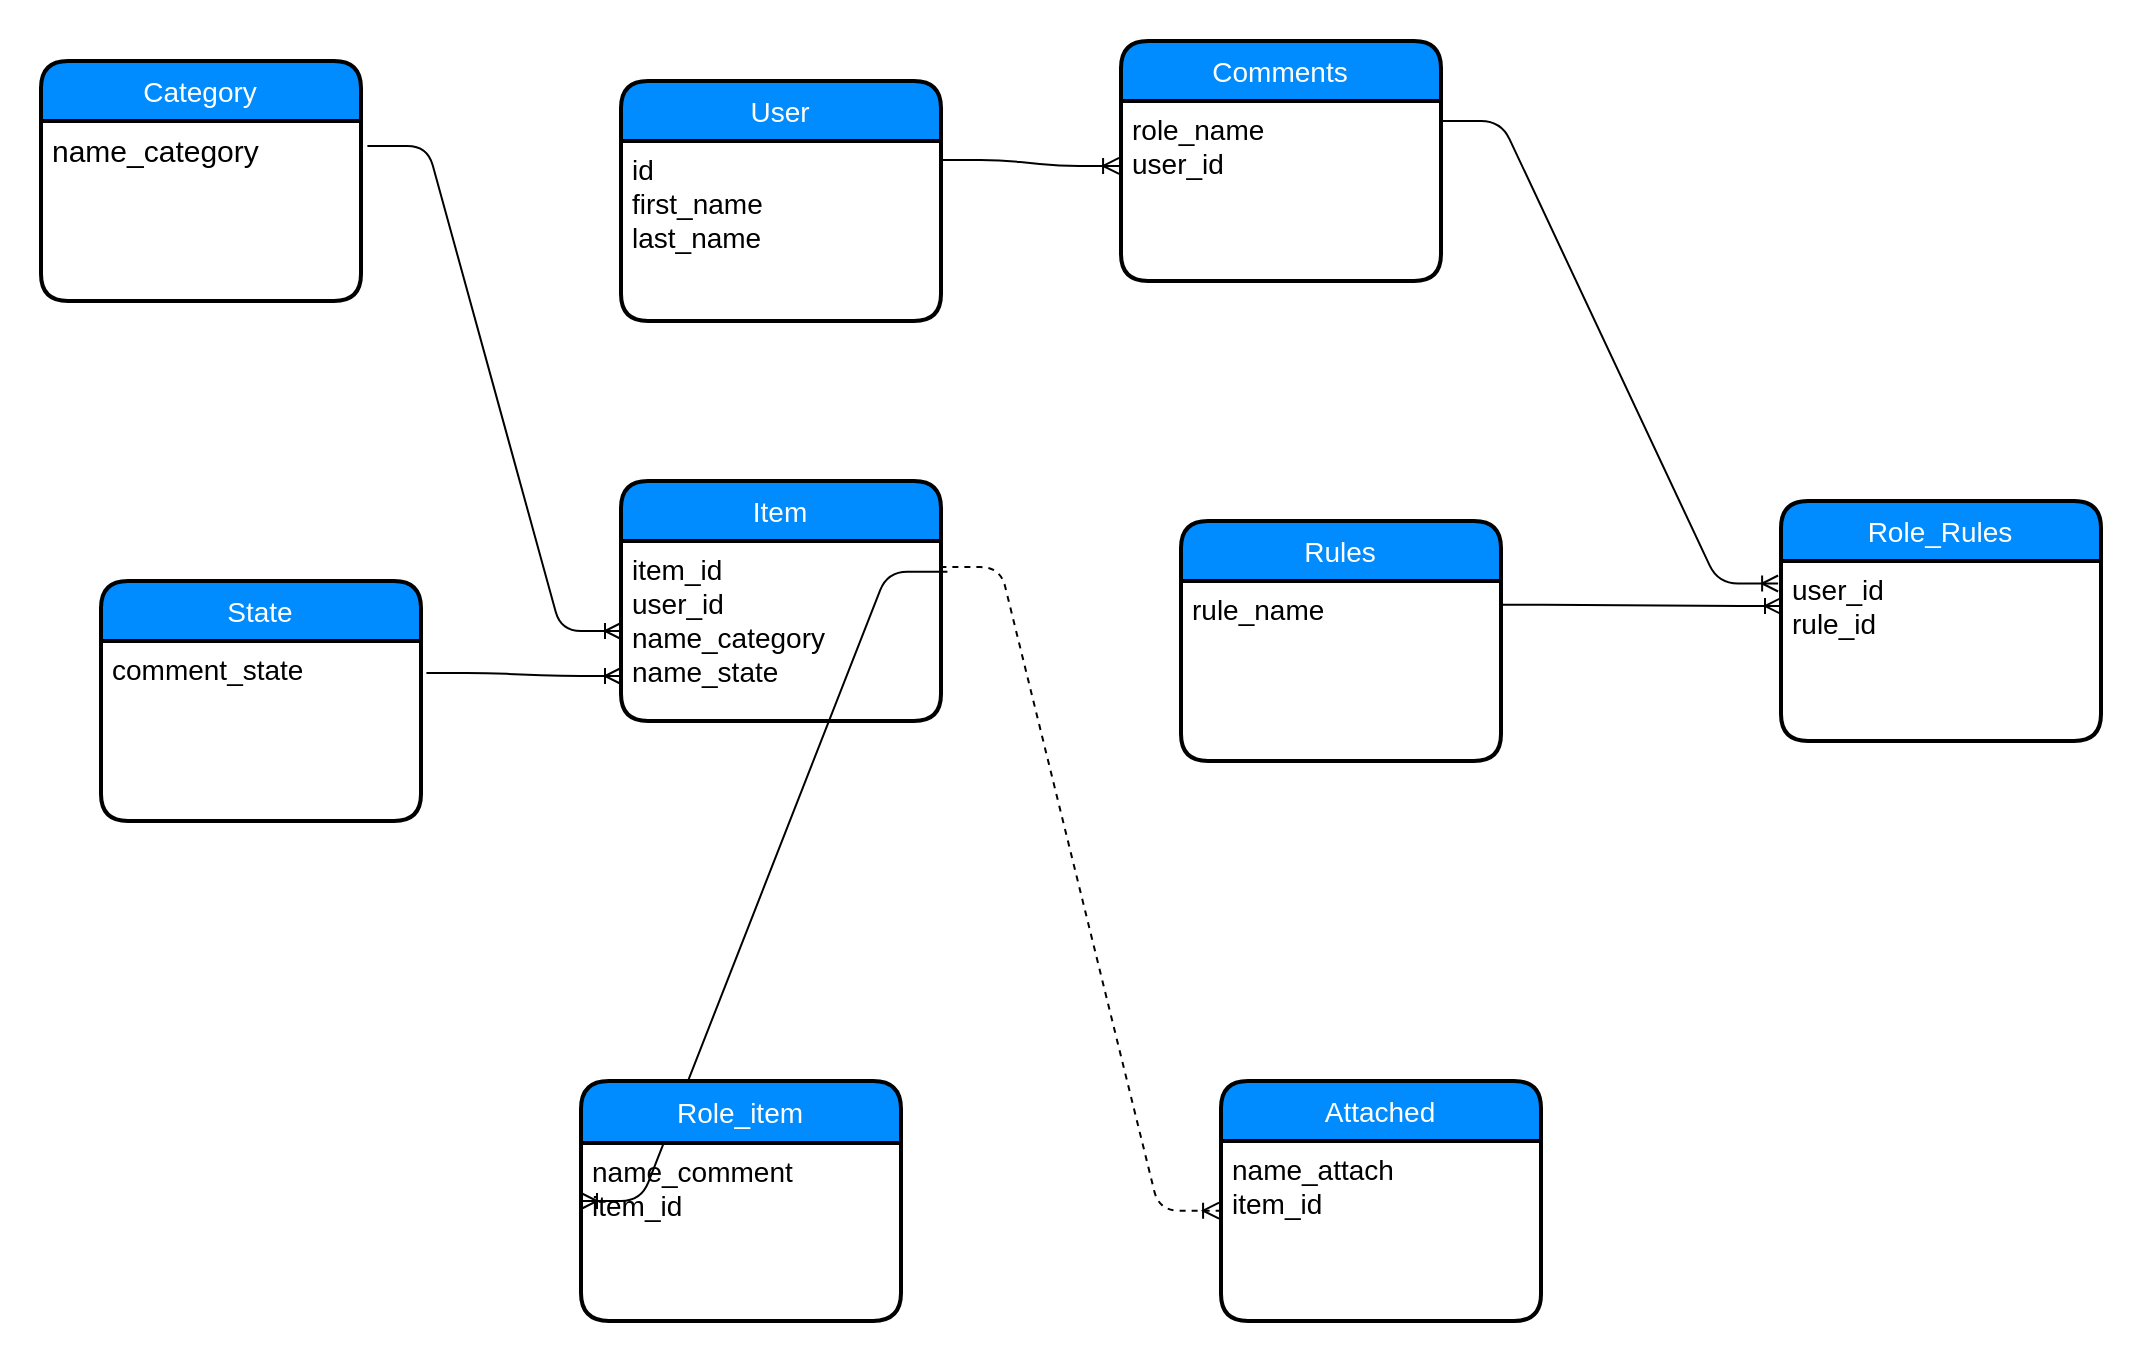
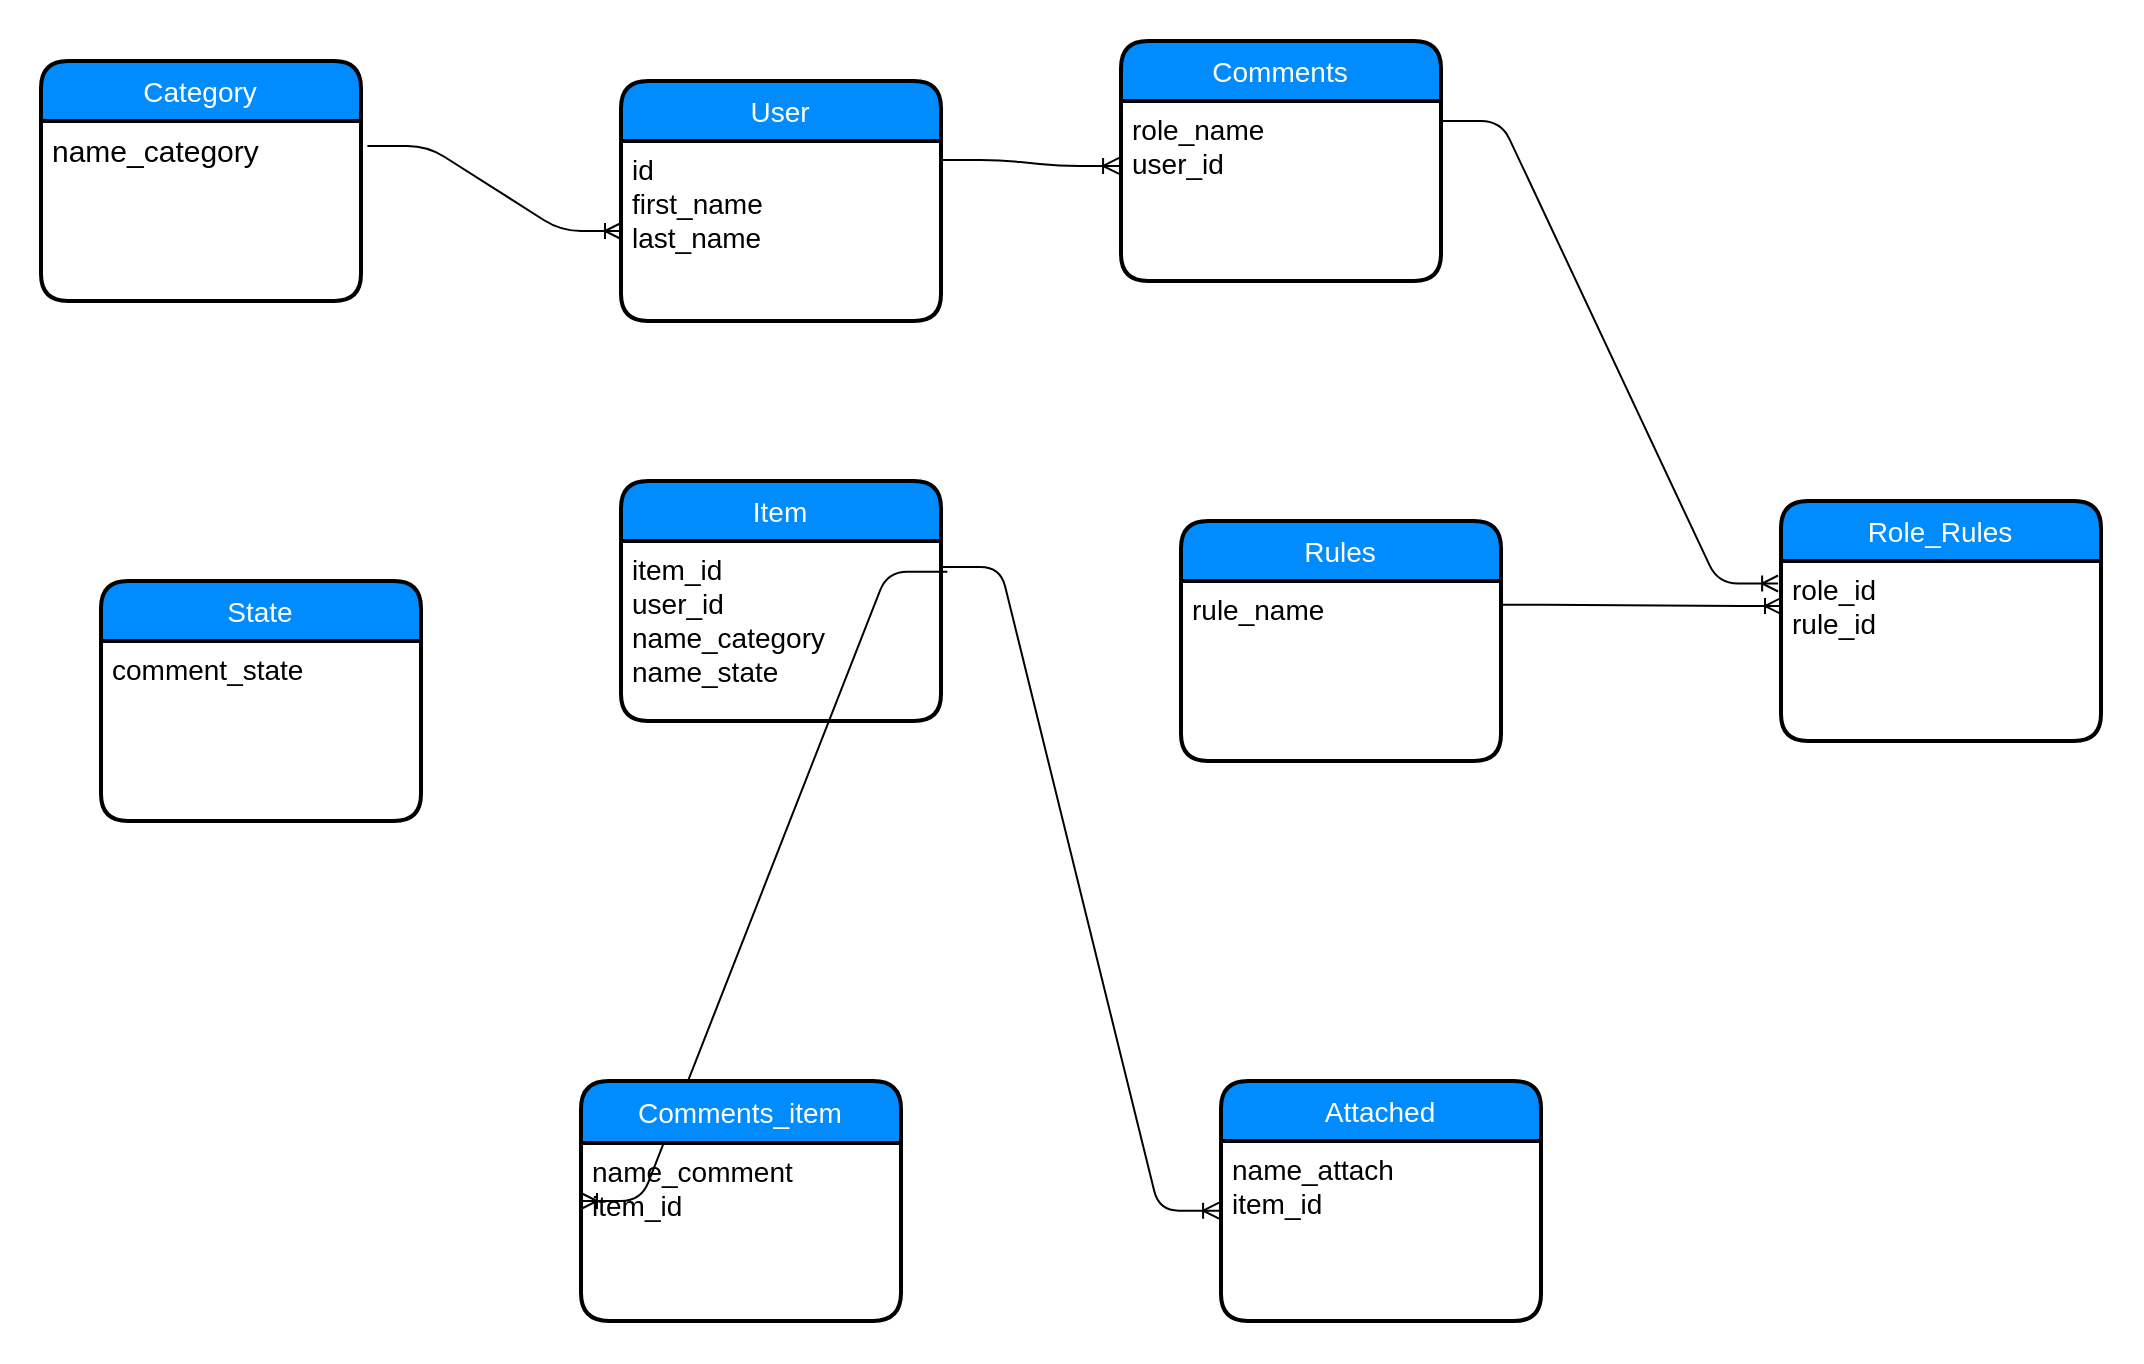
(500, 409) -> (512, 200)
(1843, 591) -> (1840, 591)
(522, 674) -> none
(1080, 891) -> (1080, 891)
(740, 1114) -> (740, 1114)
